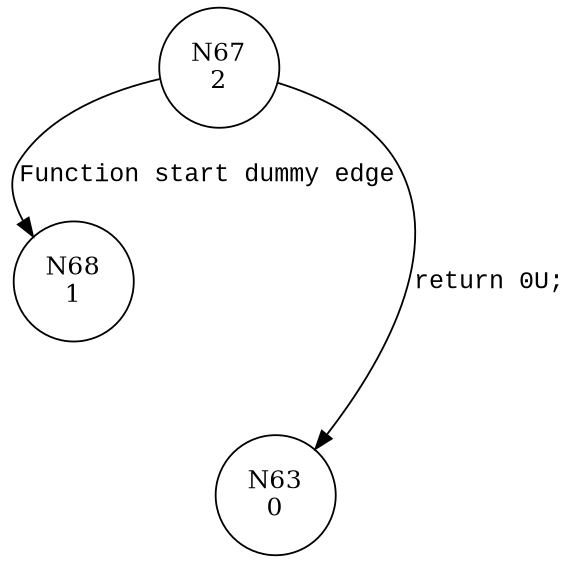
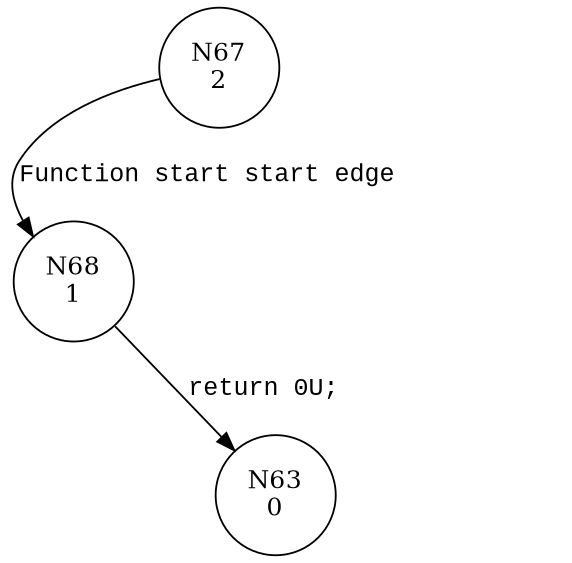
(207, 175) -> (207, 175)
(415, 235) -> (168, 382)
